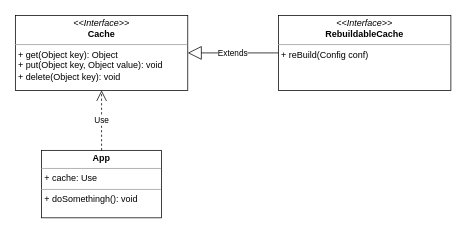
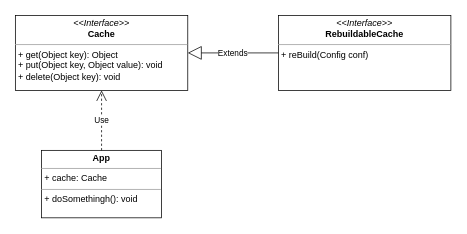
(91, 167) -> (91, 167)
